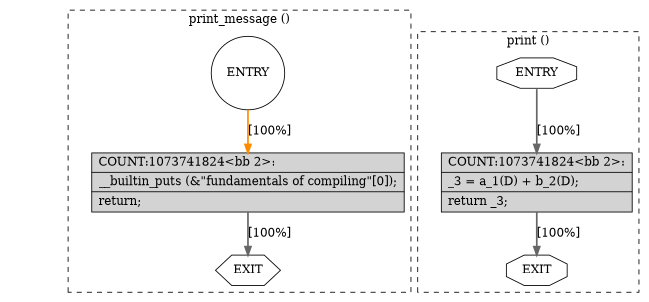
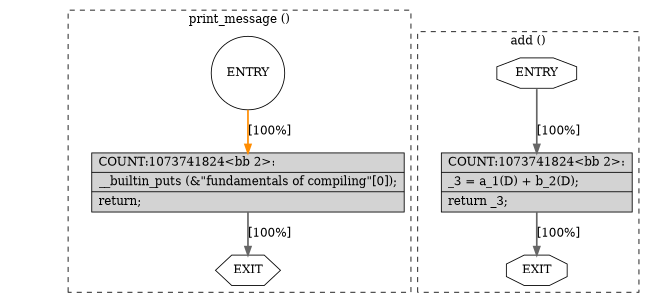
(528, 41) -> (528, 41)
